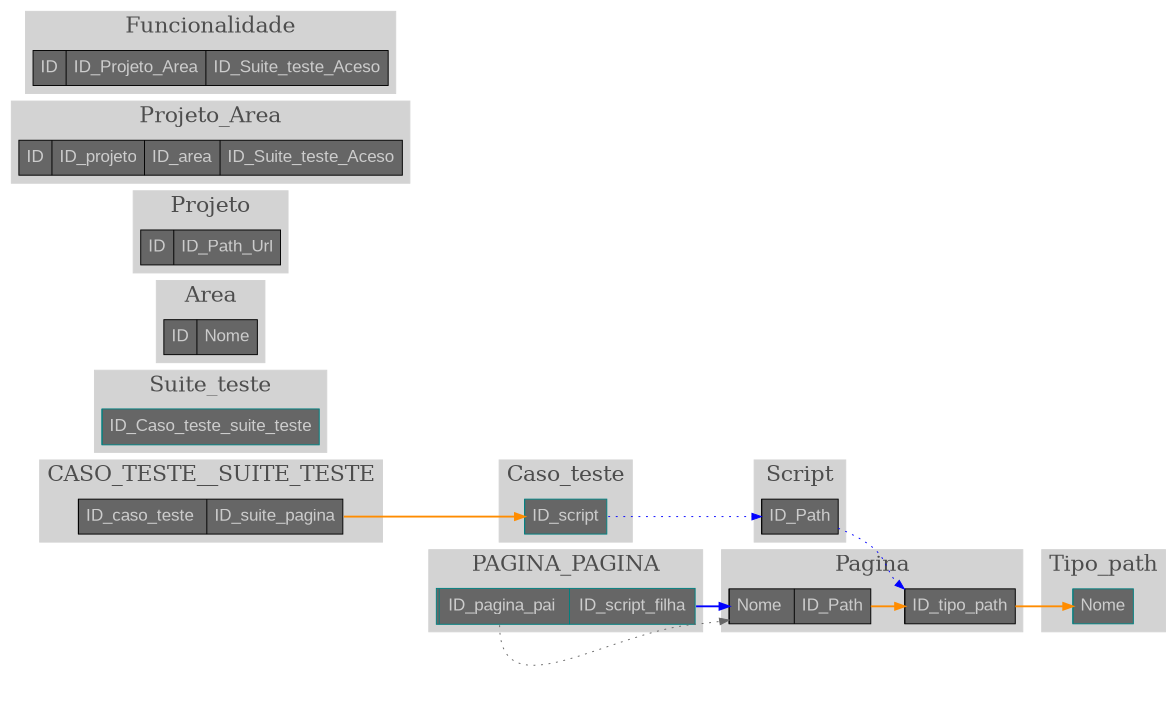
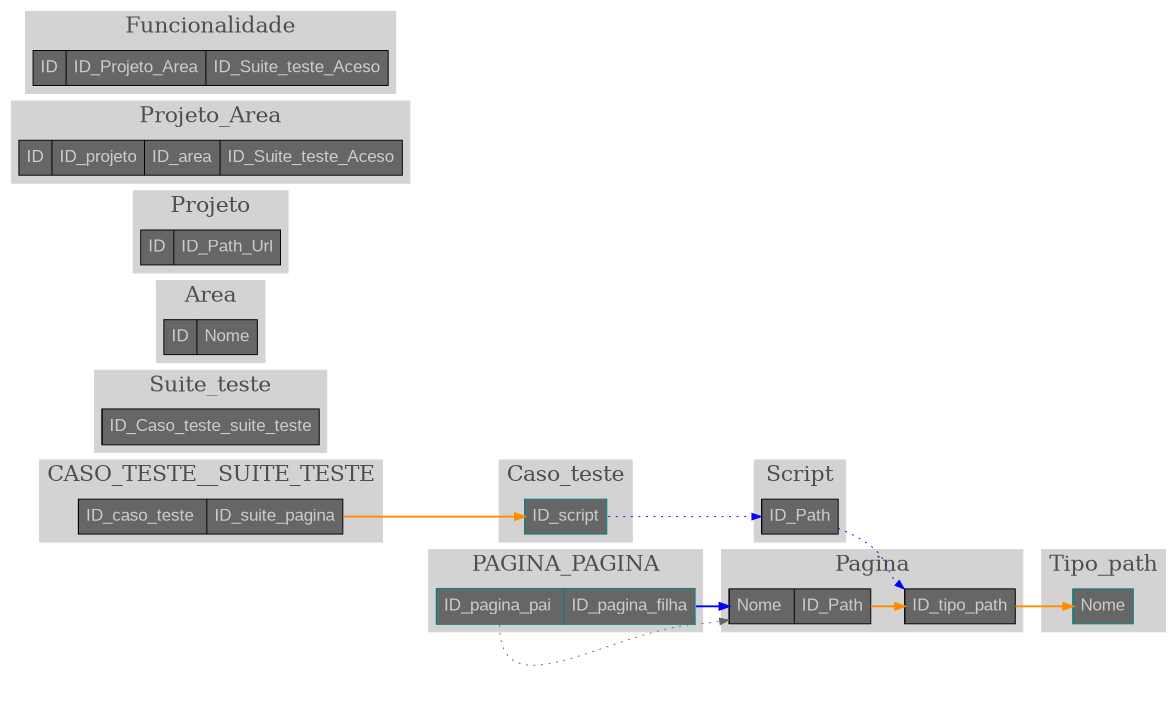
(211, 427) -> (211, 427)
(632, 605) -> (629, 605)
